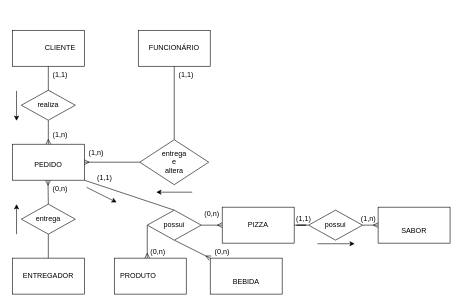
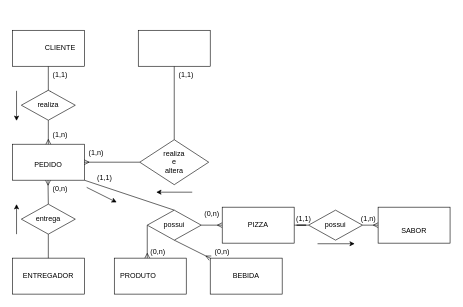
(174, 48) -> none
(174, 162) -> (174, 162)
(246, 282) -> (246, 276)
